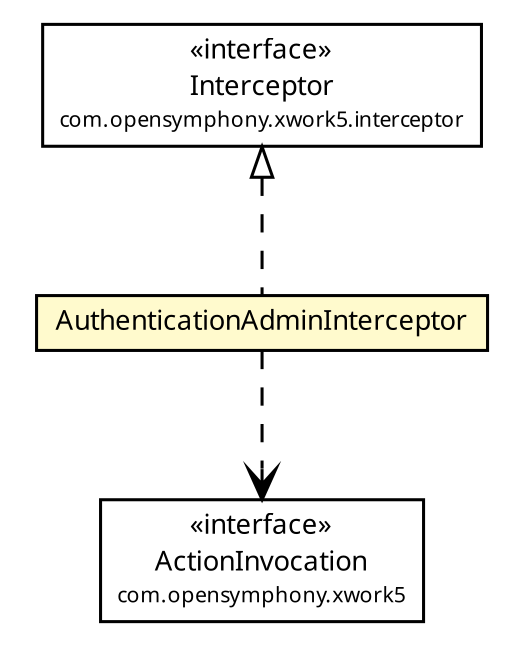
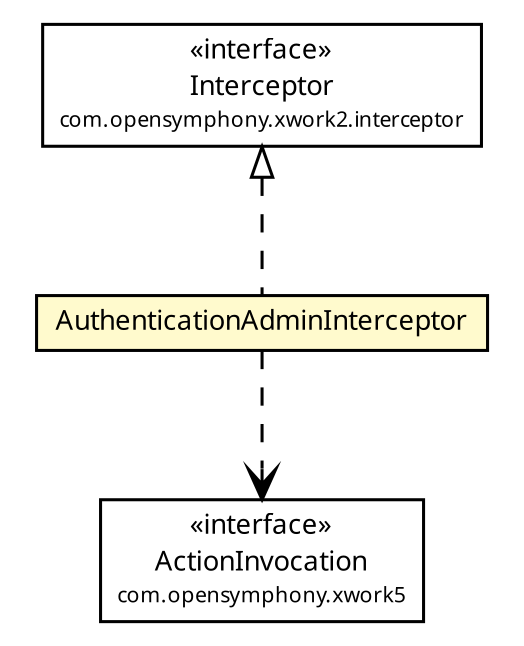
(262, 120) -> (262, 120)
